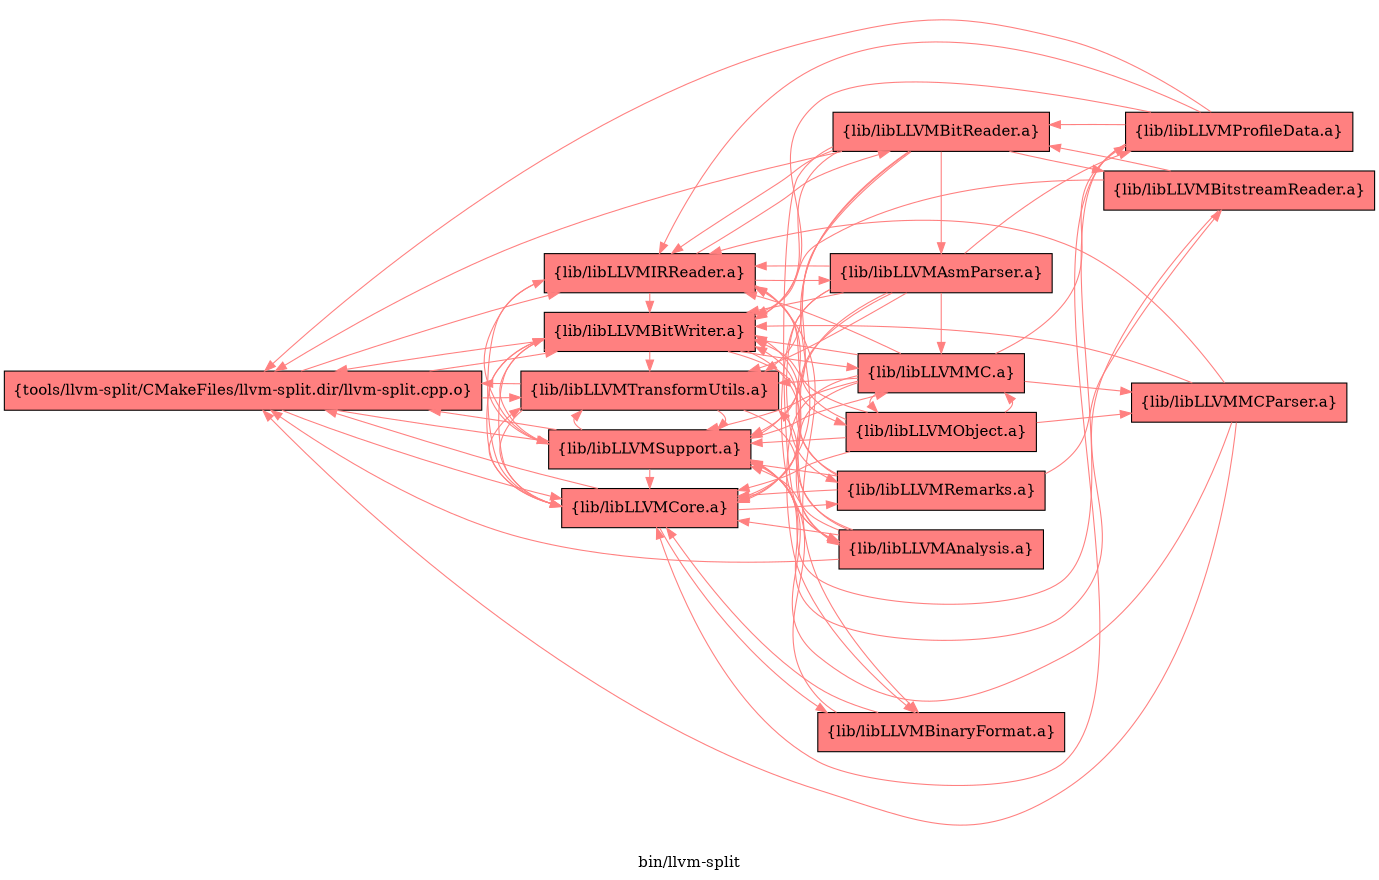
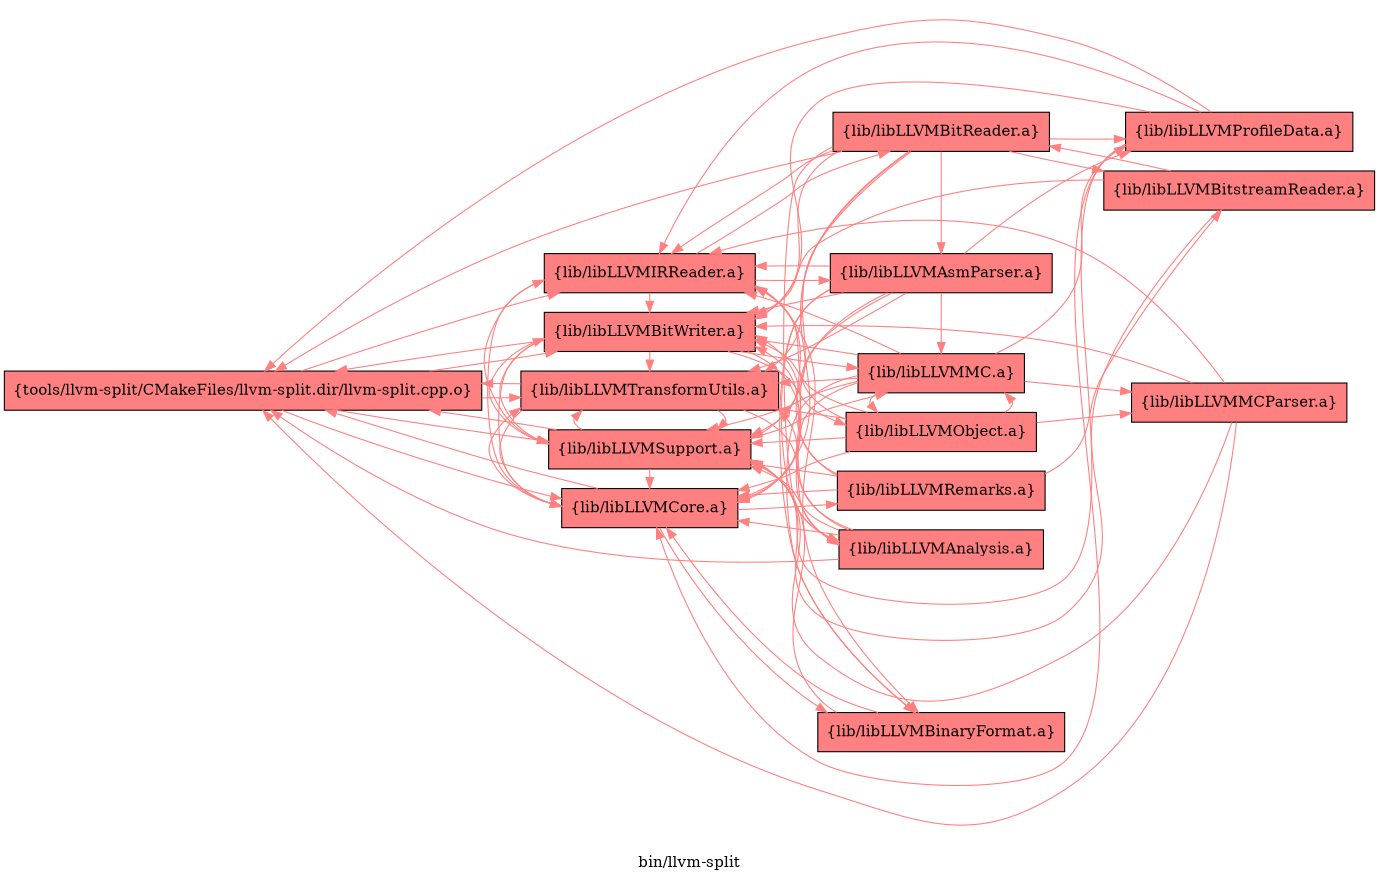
(1093, 124) -> (1082, 139)
(787, 383) -> (785, 509)
none -> (818, 415)
(487, 435) -> none
